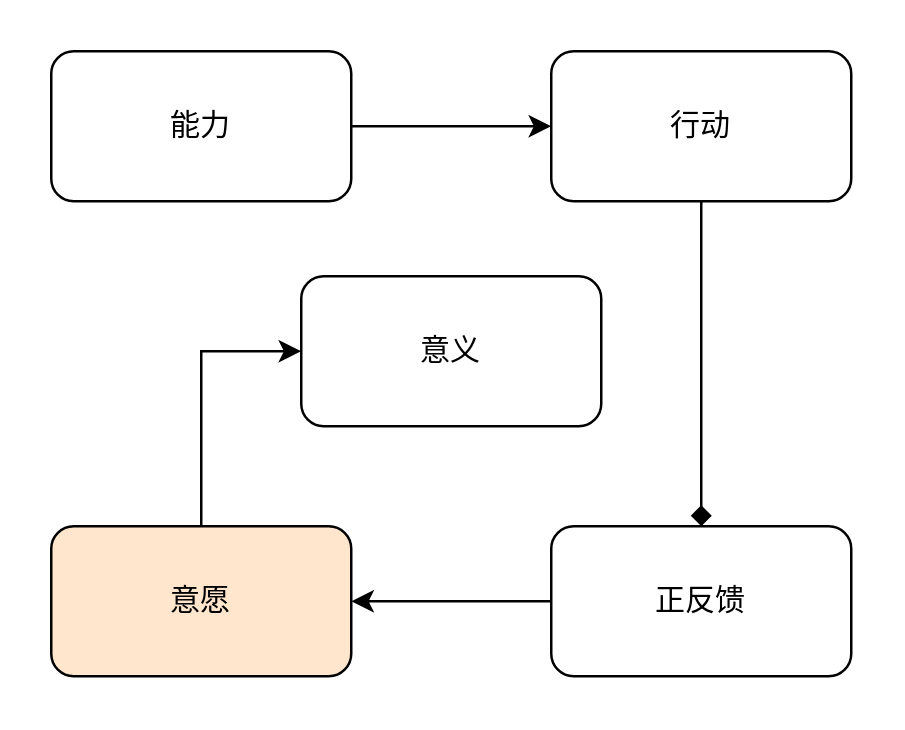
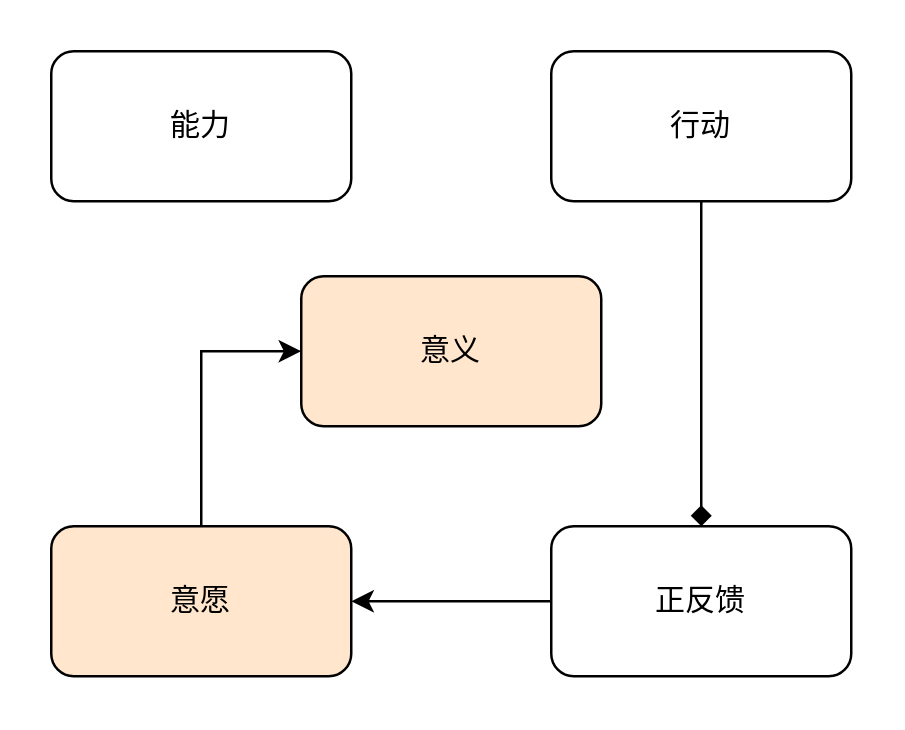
(443, 126) -> none
(451, 351) -> (451, 351)
